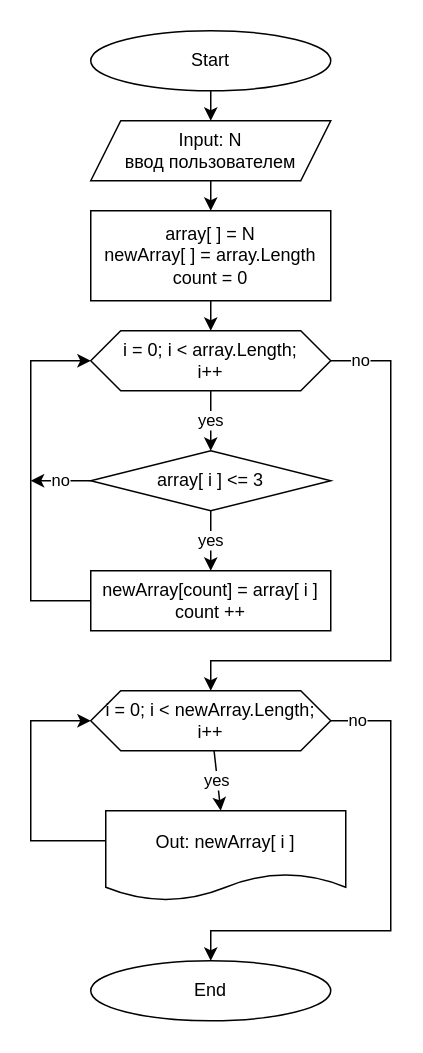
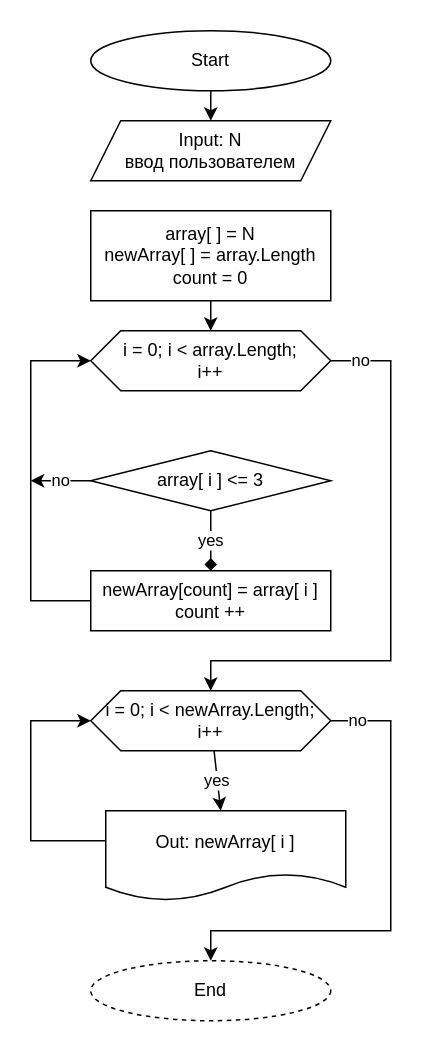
(211, 191) -> none
(211, 416) -> none
(211, 559) -> (211, 558)
(211, 991) -> (211, 991)
